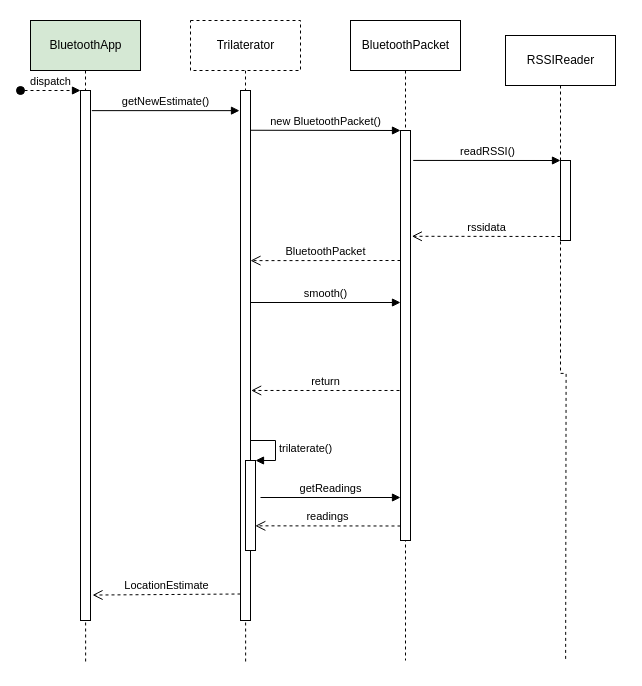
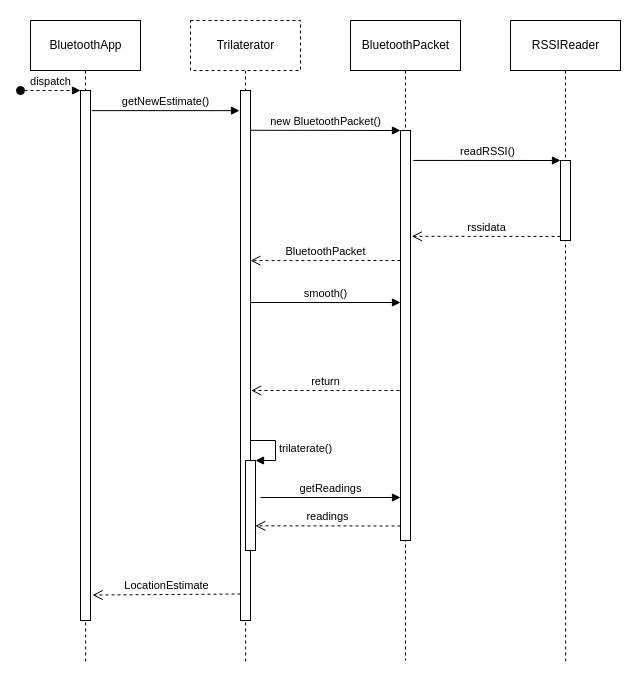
(86, 46) -> (86, 46)
(561, 61) -> (566, 46)
